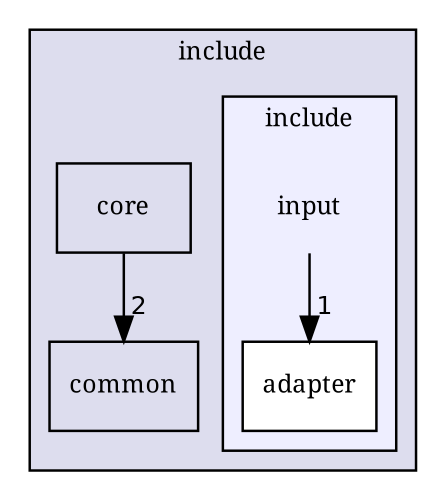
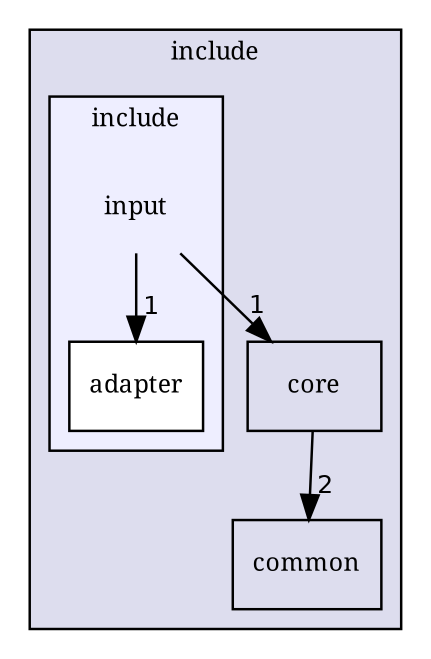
none -> (207, 280)
